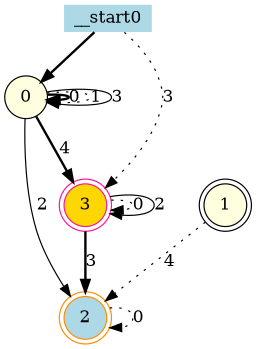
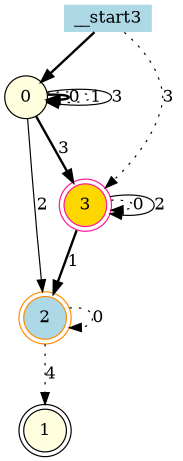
(108, 18) -> (108, 18)
(65, 149) -> (64, 149)
(160, 258) -> (45, 368)
(91, 262) -> (74, 262)
